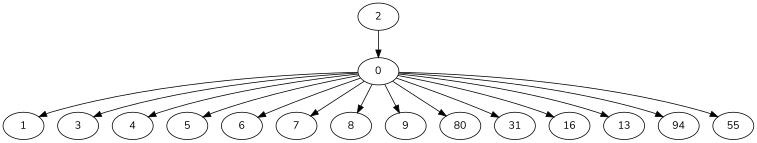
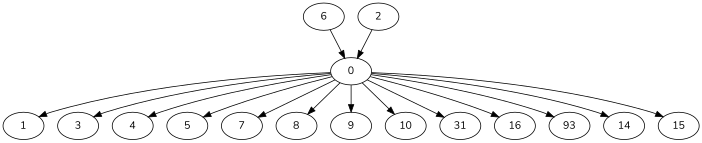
(312, 95) -> (336, 41)
(460, 126) -> (406, 126)
(624, 126) -> (570, 126)
(679, 126) -> (624, 126)
(733, 126) -> (679, 126)
